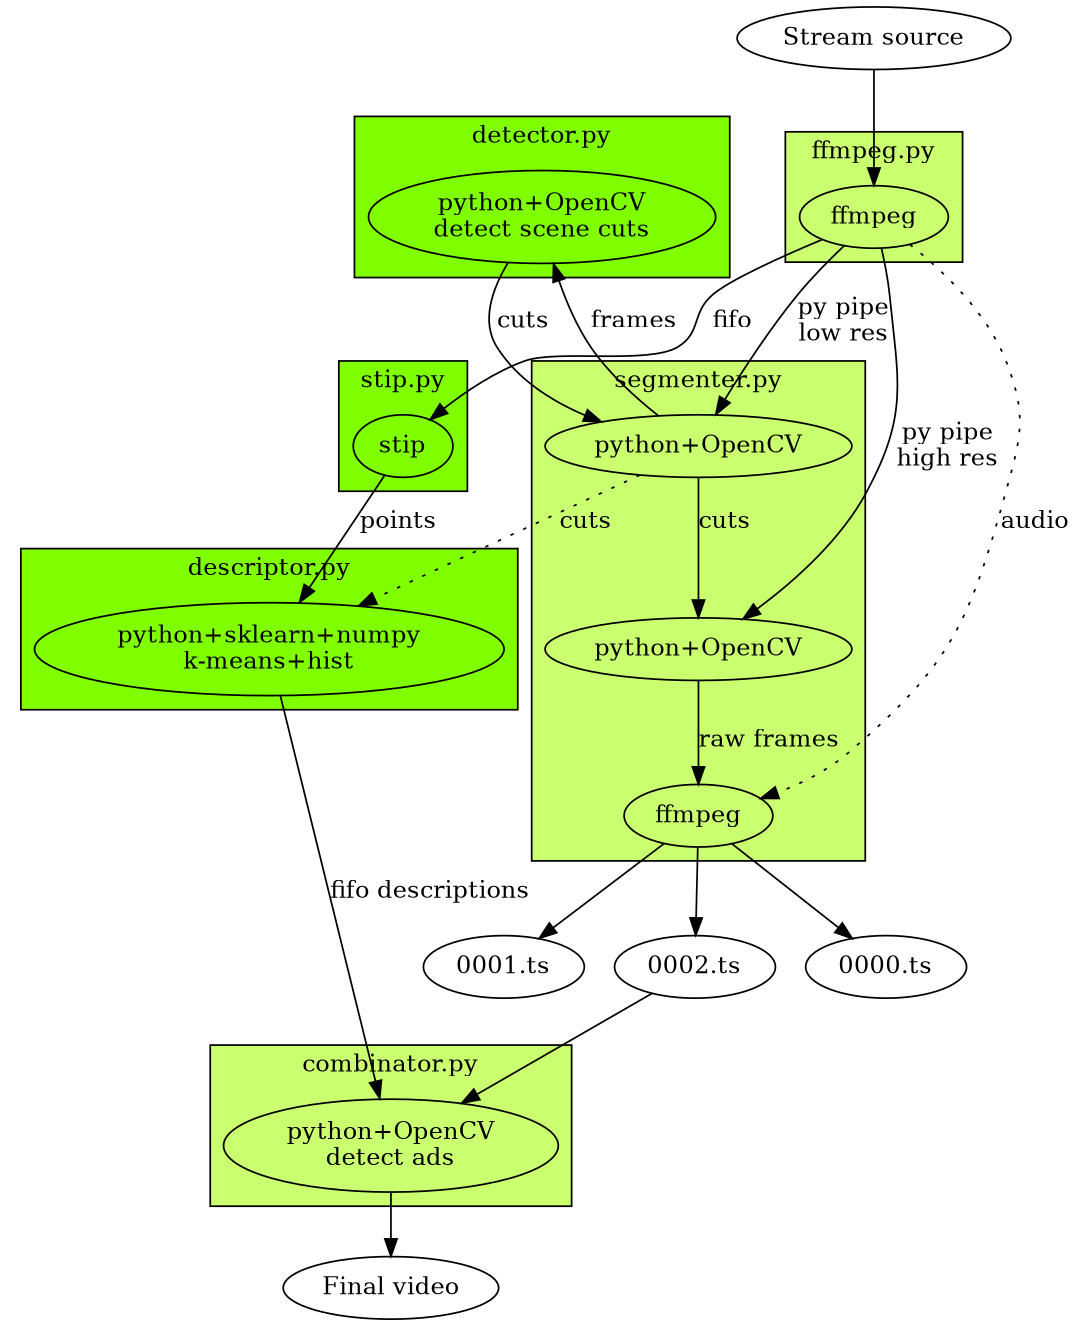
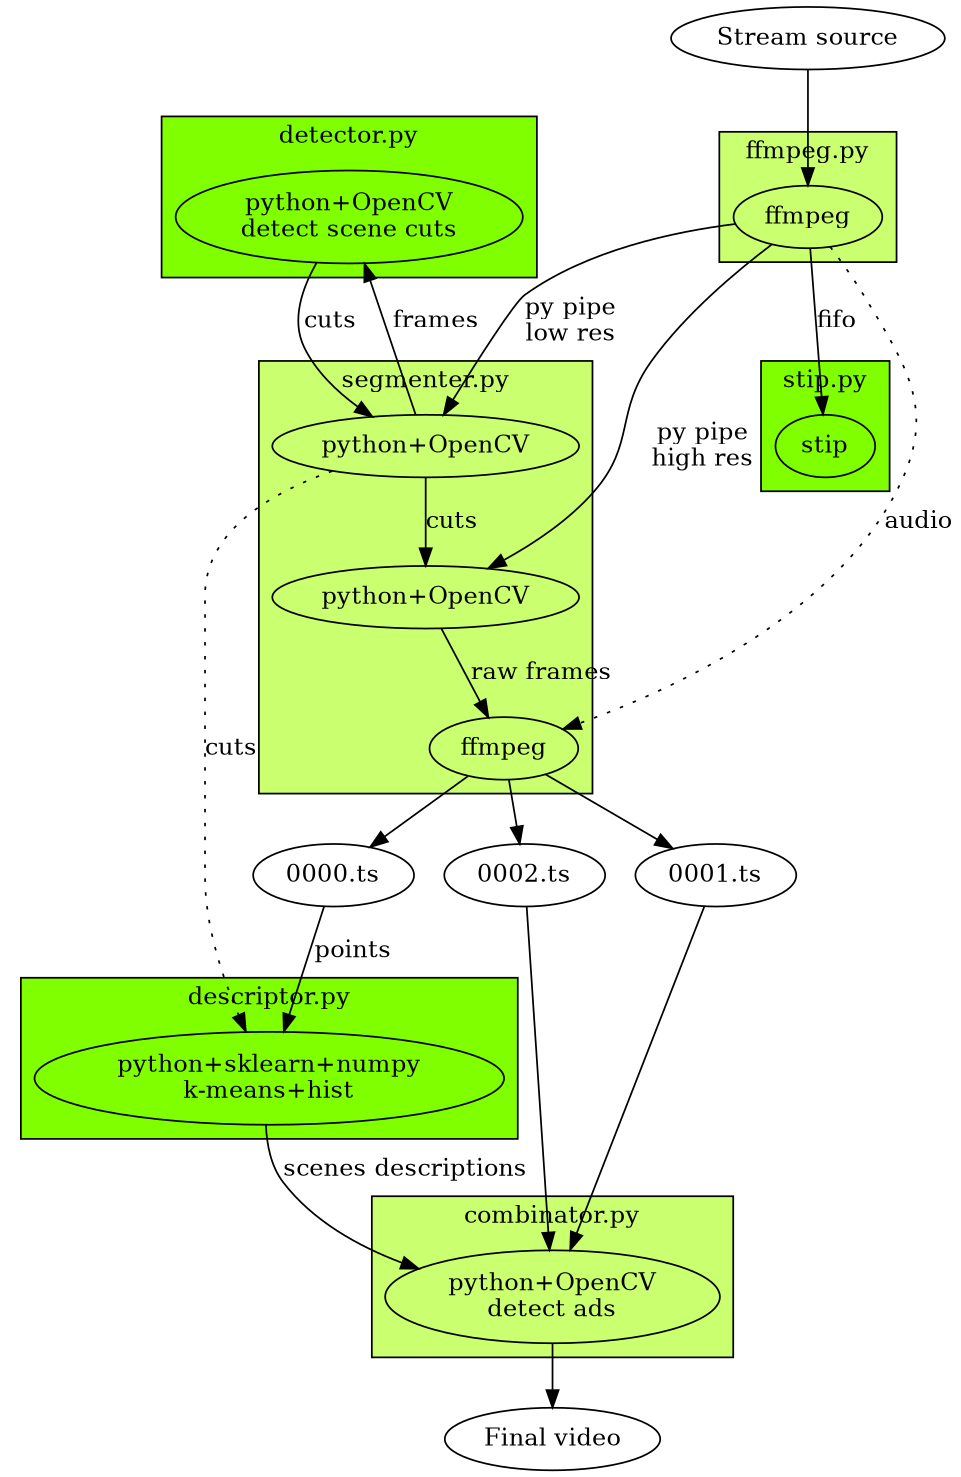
(347, 532) -> (307, 960)
(430, 891) -> (406, 1169)
none -> (641, 1070)
